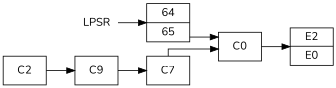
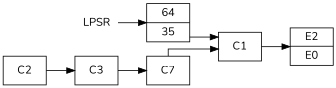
(168, 32) -> (168, 32)
(240, 47) -> (240, 47)
(96, 71) -> (96, 71)
